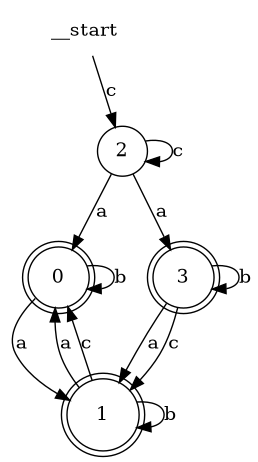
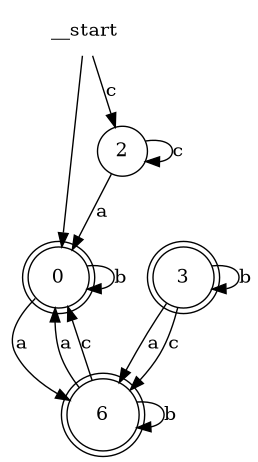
none -> (73, 144)
(149, 205) -> none
(103, 415) -> (103, 415)
